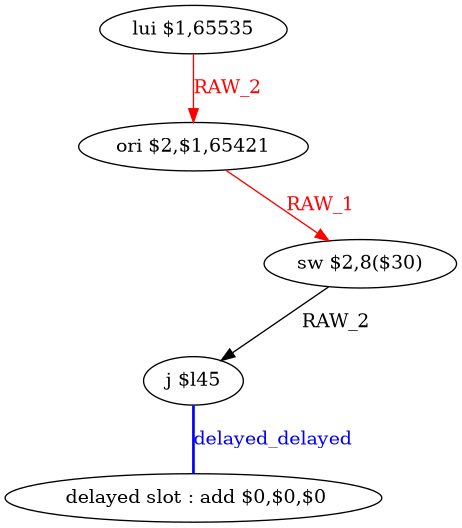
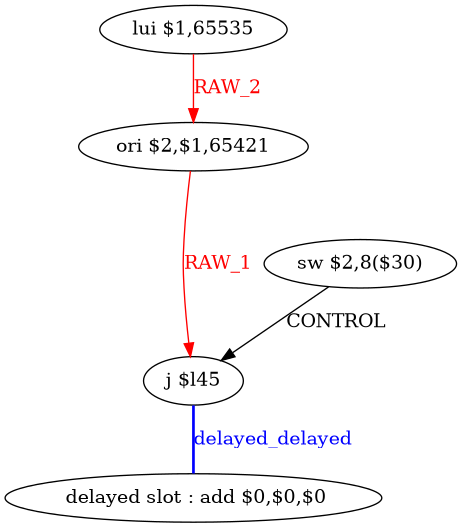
(272, 202) -> (183, 257)
(336, 322) -> (336, 322)
